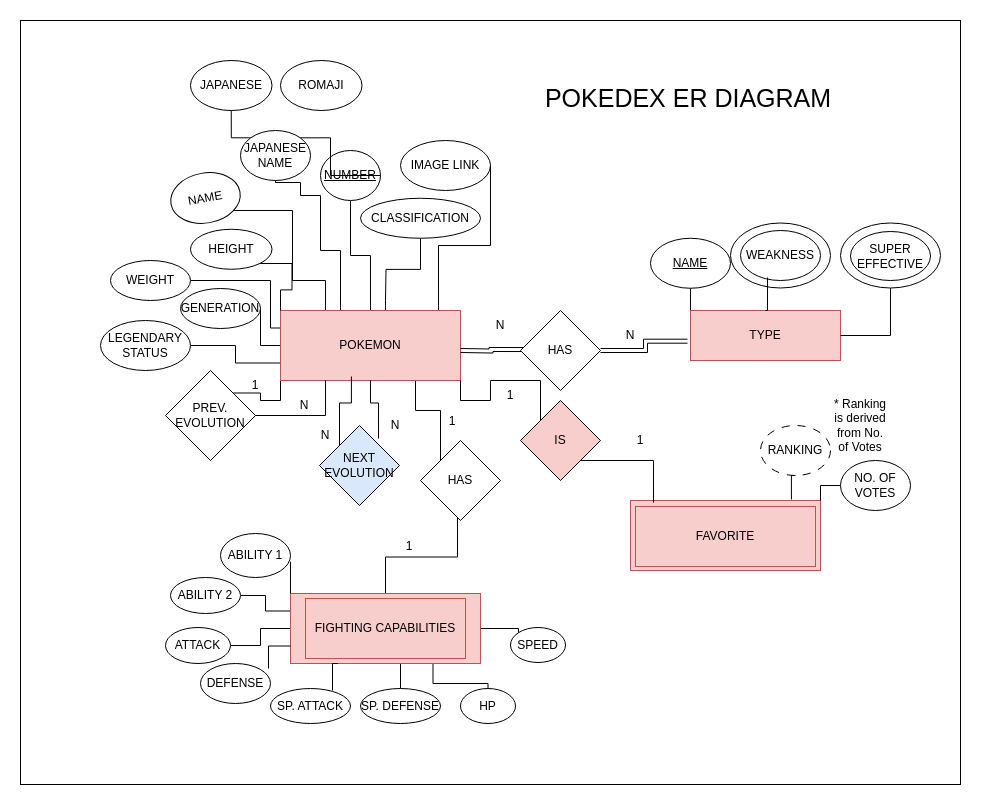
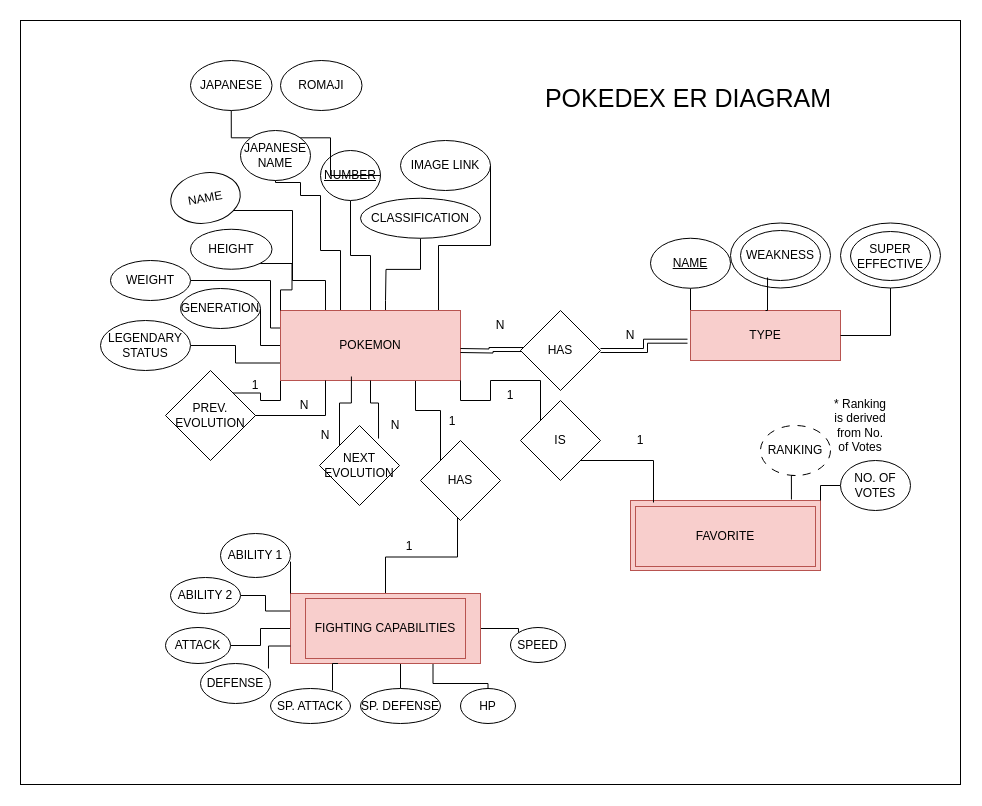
(561, 441) -> (561, 441)
(360, 466) -> (360, 466)
